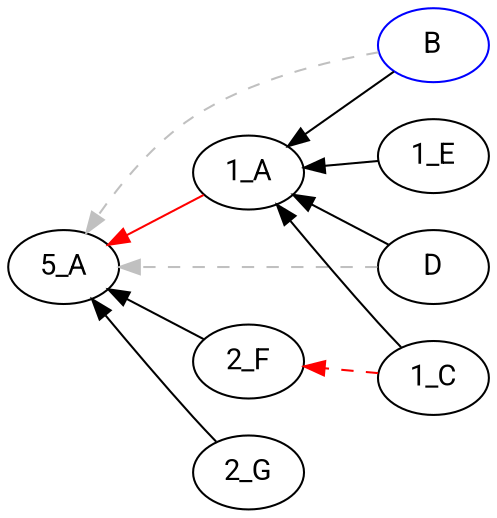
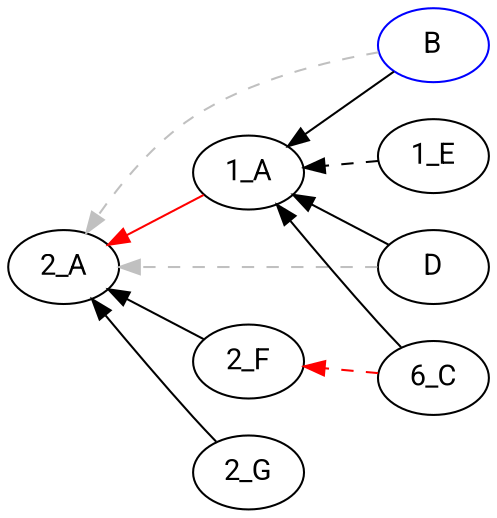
(351, 163) -> (351, 163)
(64, 267) -> (64, 267)
(433, 378) -> (433, 378)
